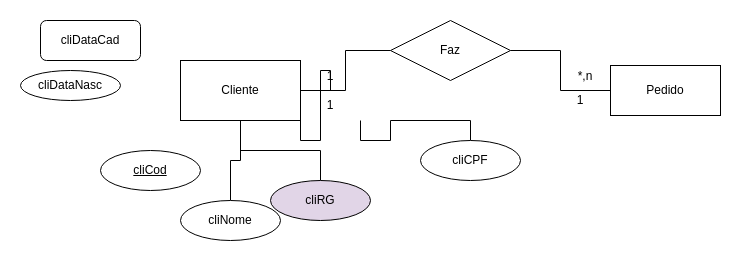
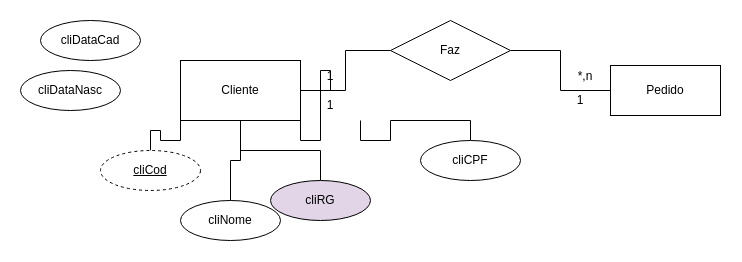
(91, 41) -> (91, 41)
(71, 86) -> (71, 91)
none -> (161, 141)
(151, 171) -> (151, 171)
